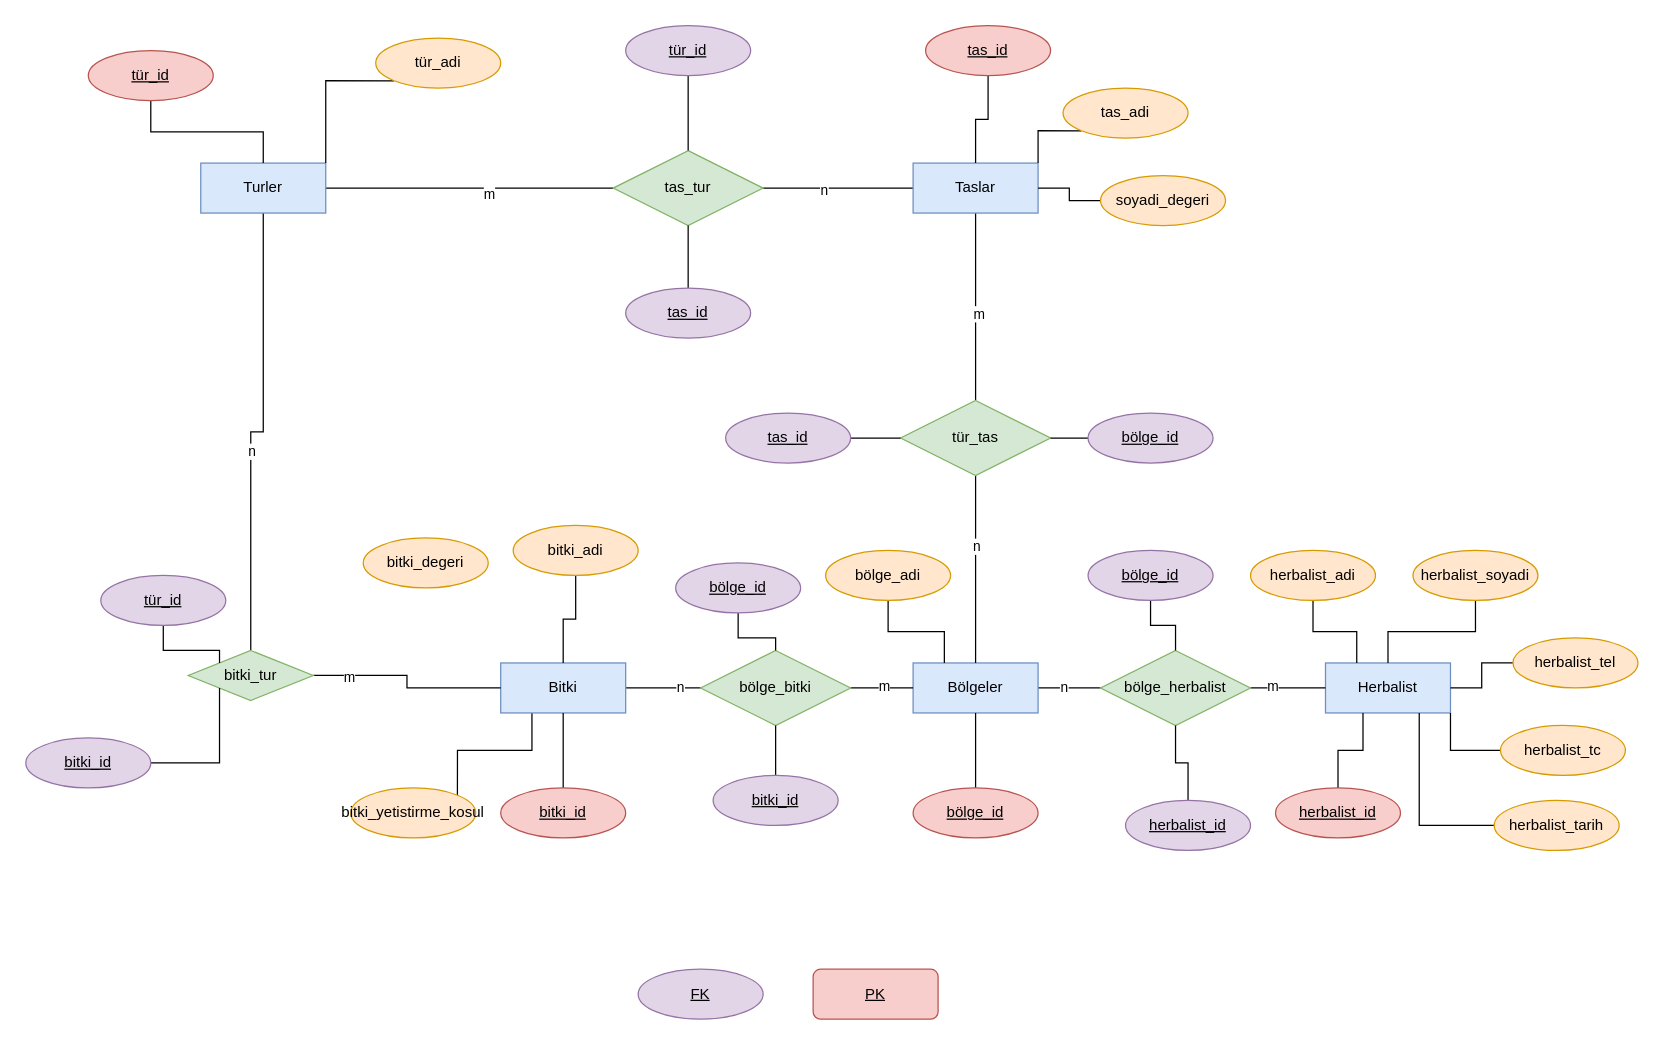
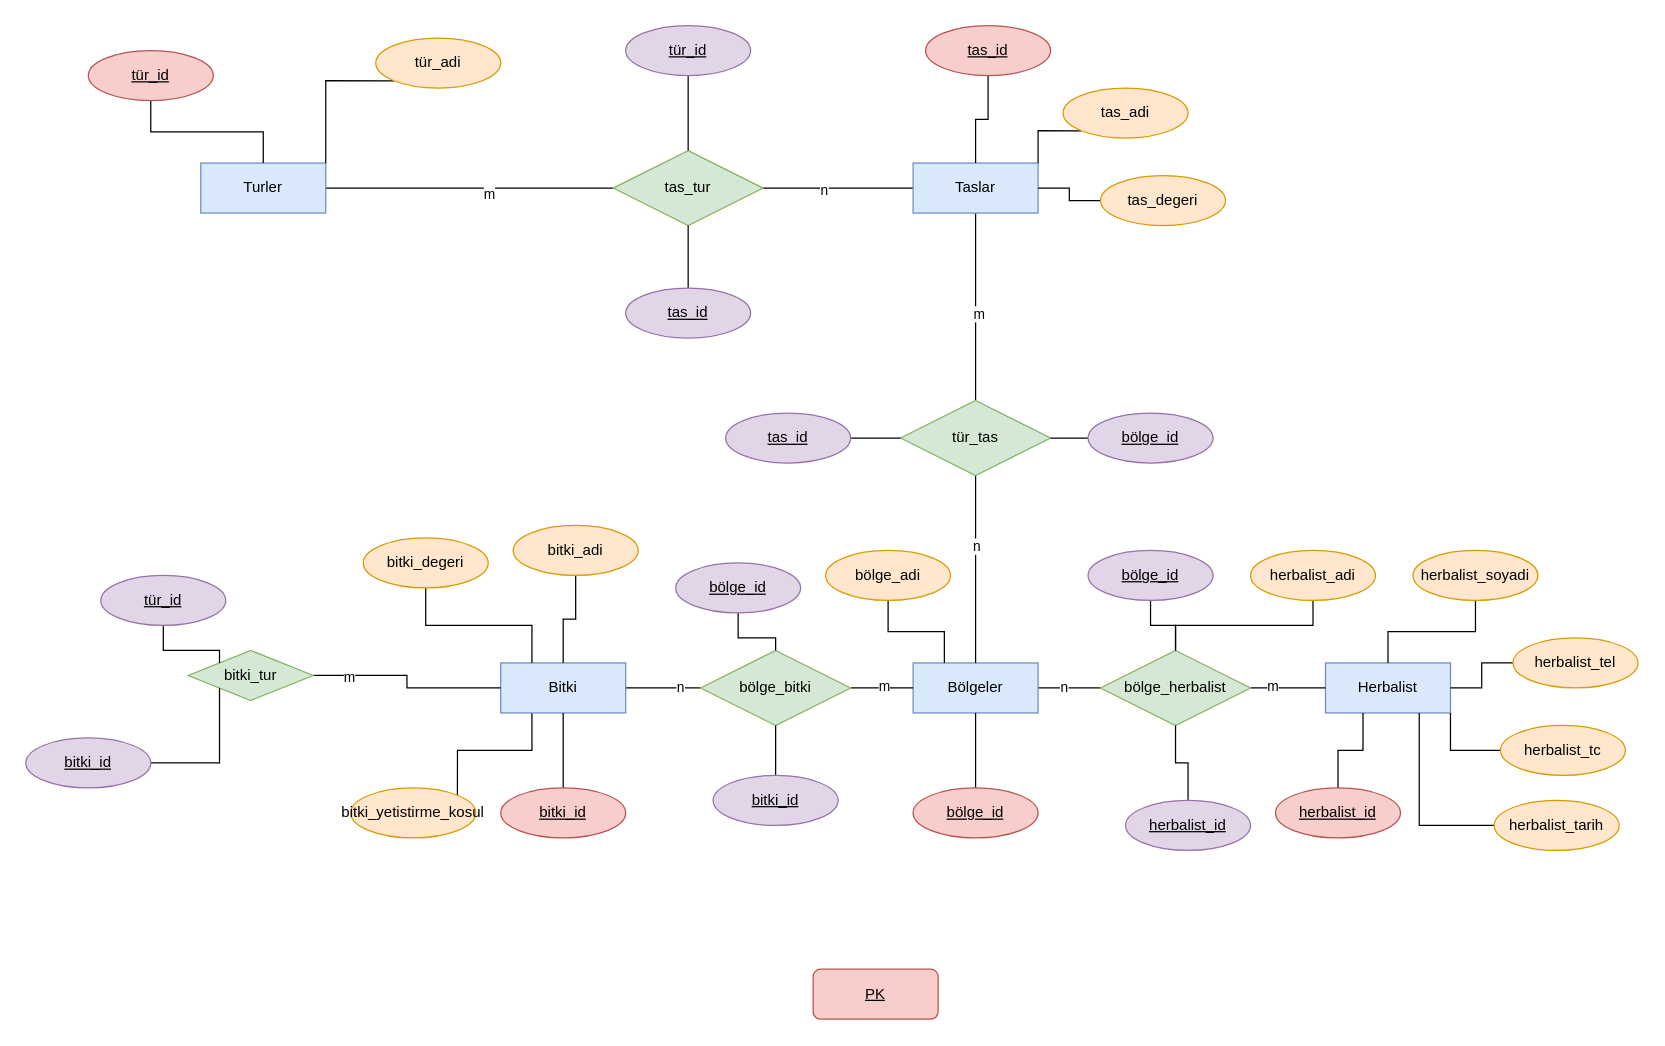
(1163, 201) -> (1163, 201)
(257, 432) -> none
none -> (479, 626)
(1346, 632) -> (1247, 626)
(701, 994) -> none
